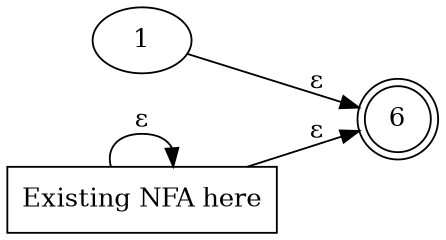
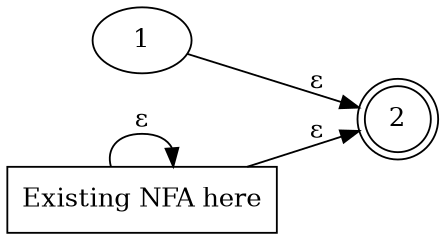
(398, 119) -> (398, 119)
